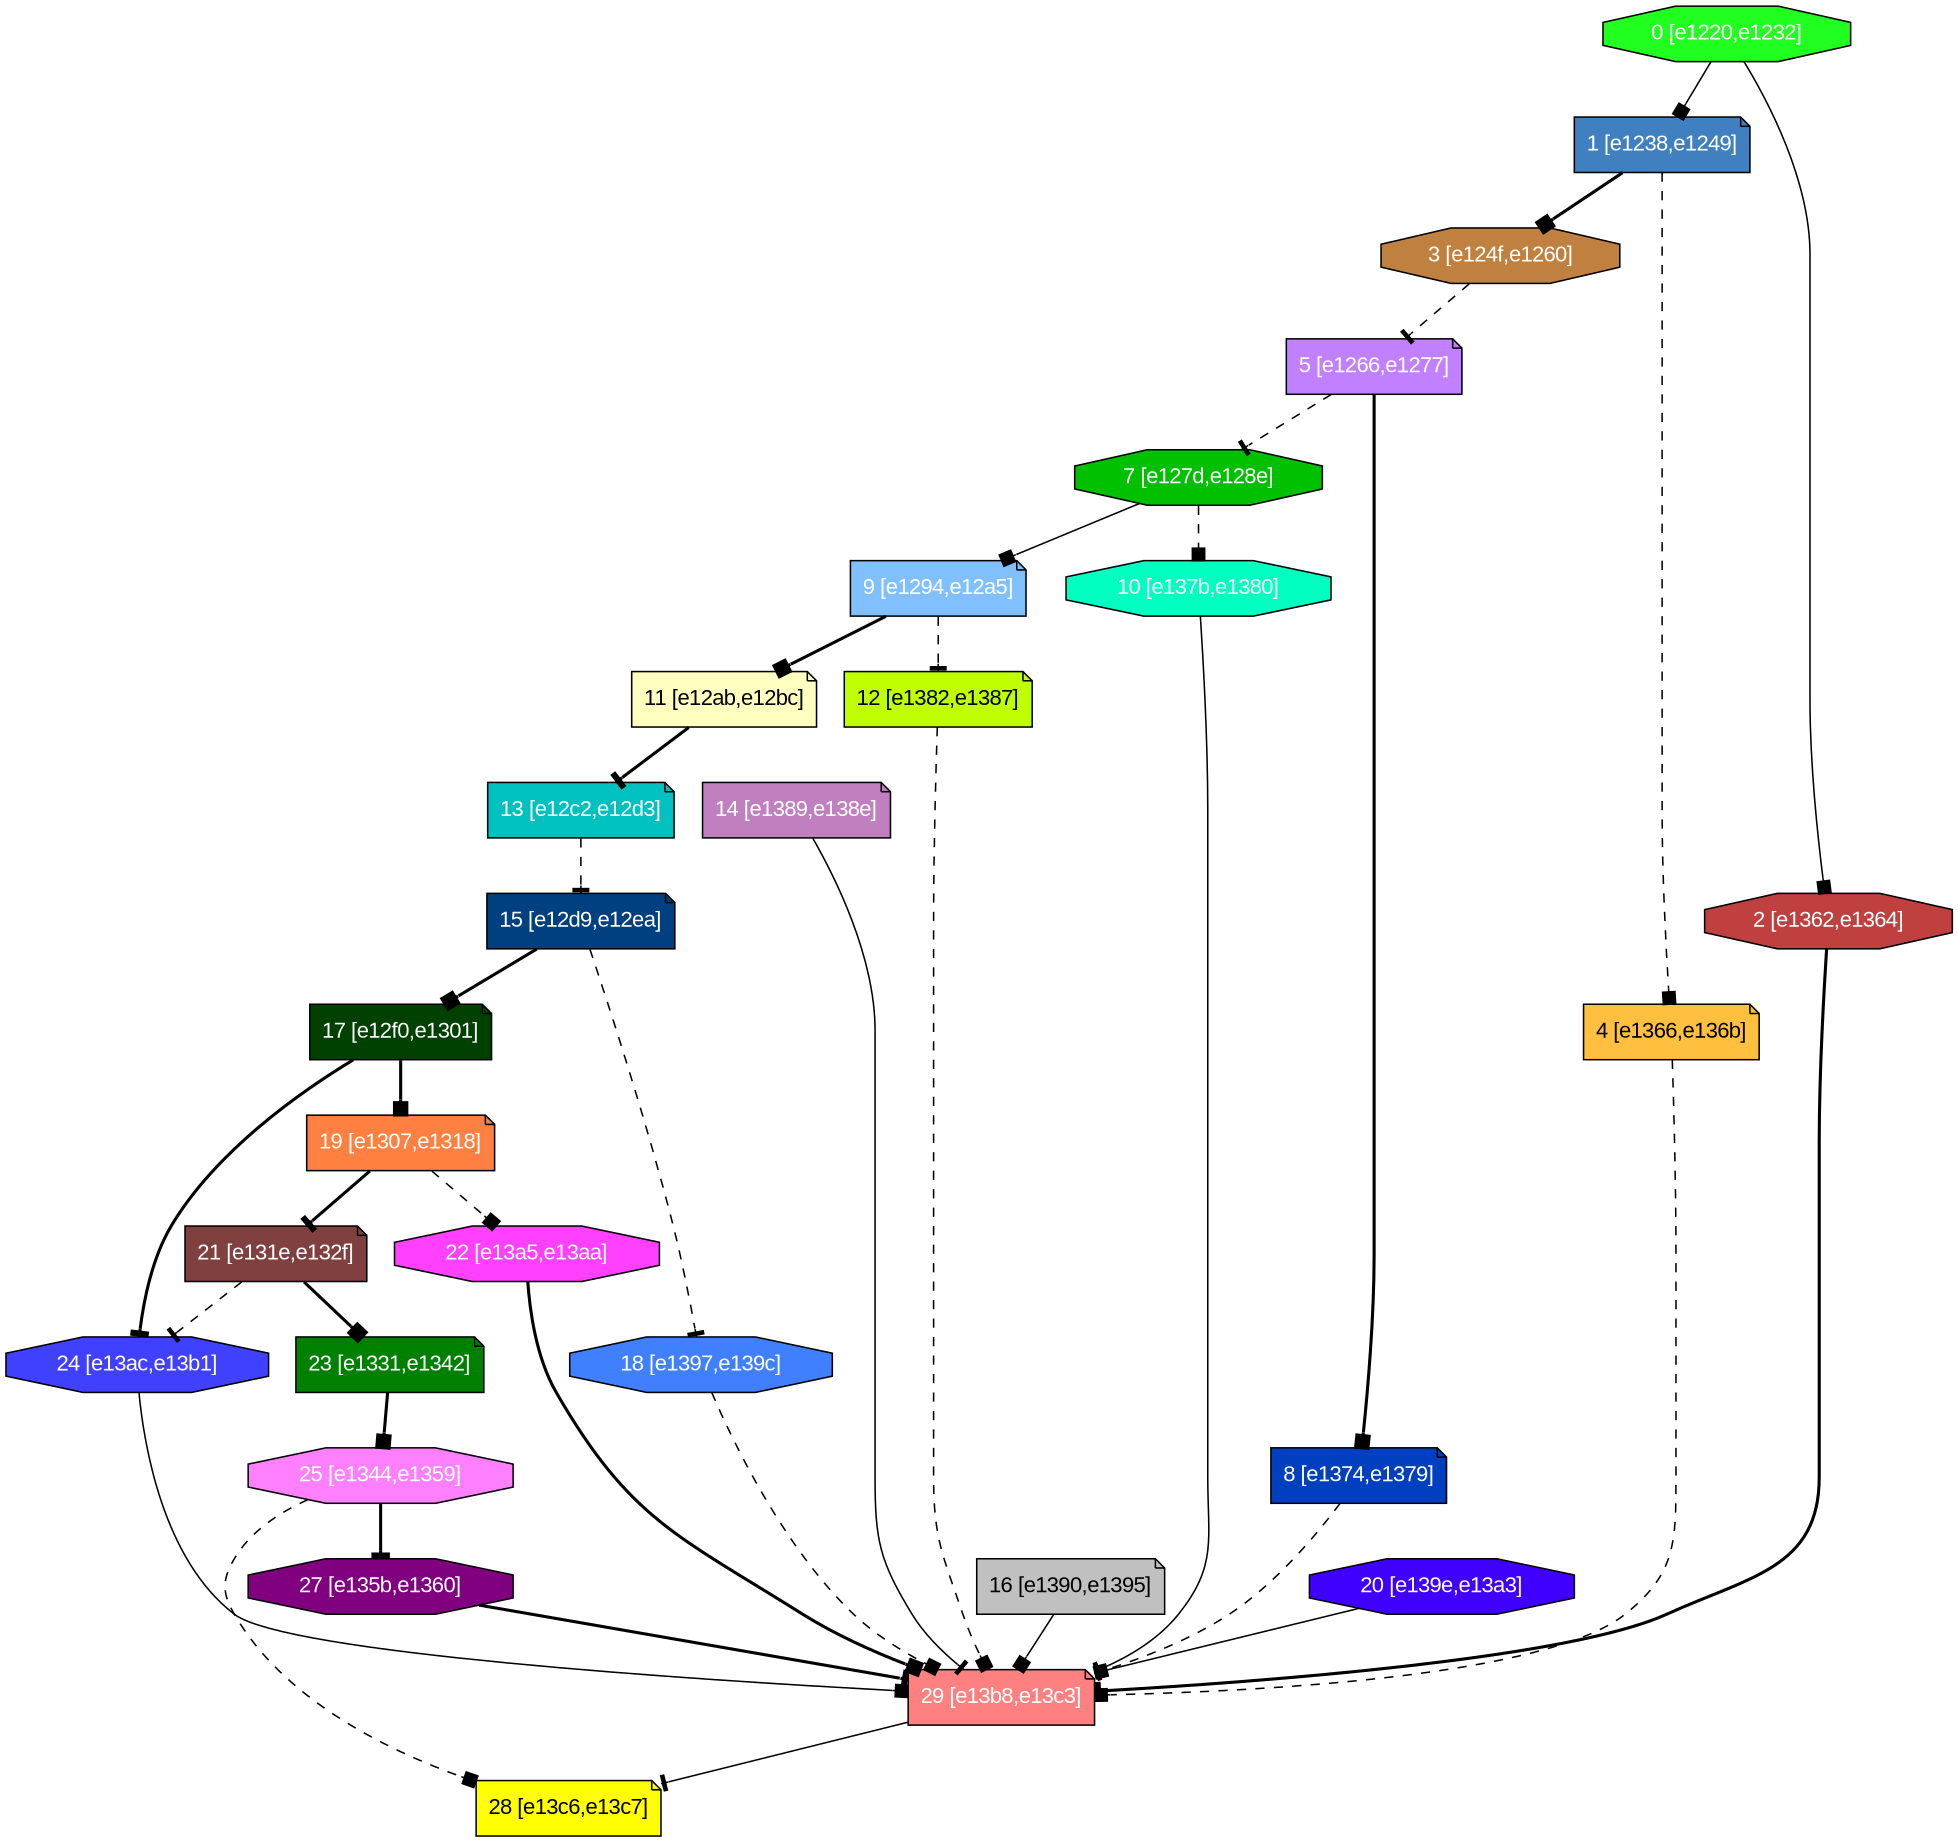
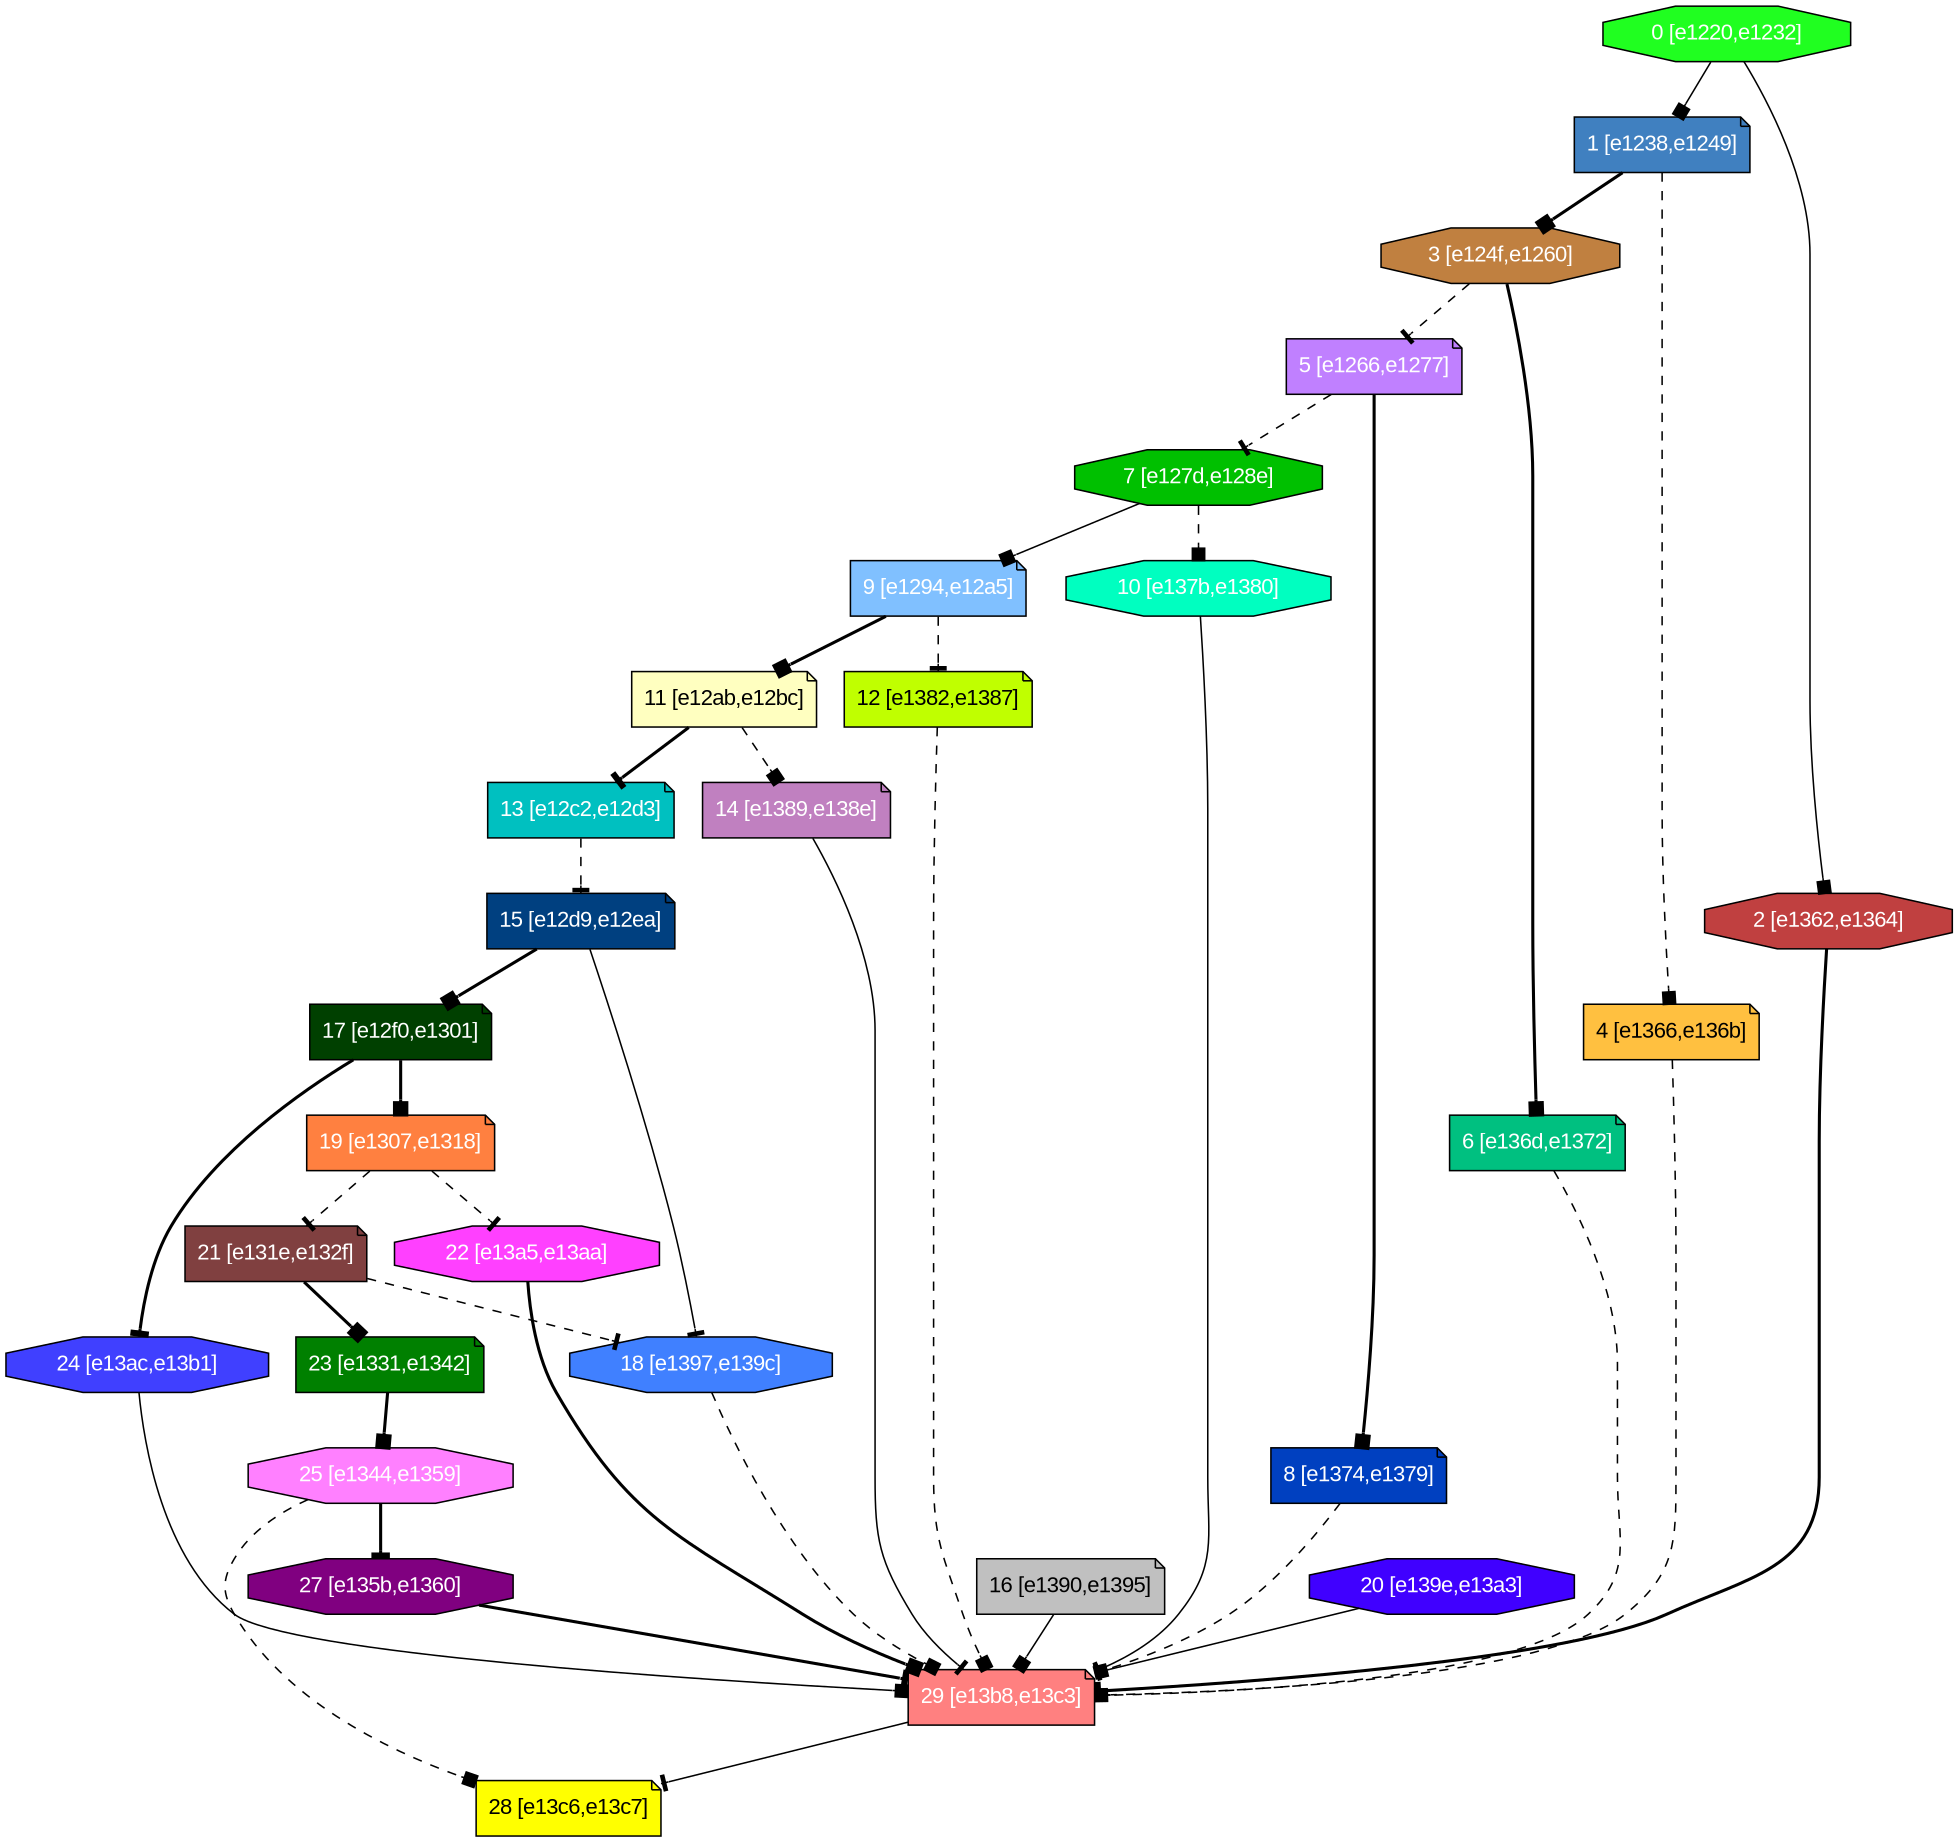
none -> (756, 748)
(649, 1137) -> (649, 1137)
none -> (1537, 1143)
(341, 1196) -> (341, 1196)
(461, 1196) -> (461, 1196)
(209, 1307) -> (489, 1309)
